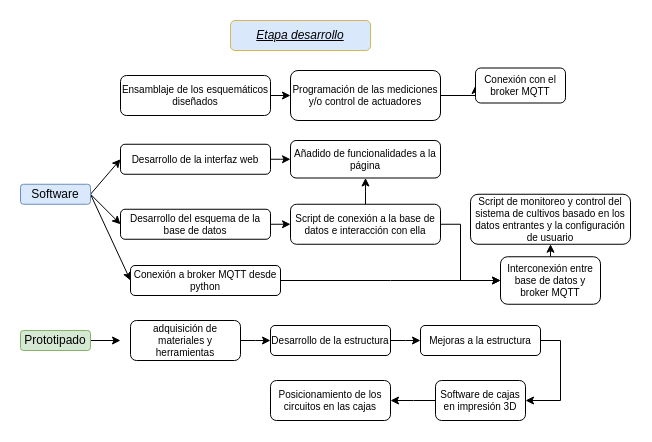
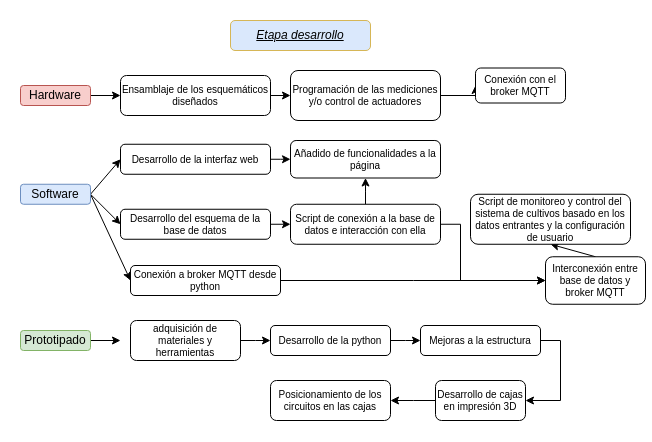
none -> (56, 96)
none -> (102, 96)
(551, 281) -> (596, 281)
(331, 341) -> (331, 341)
(481, 401) -> (481, 401)
